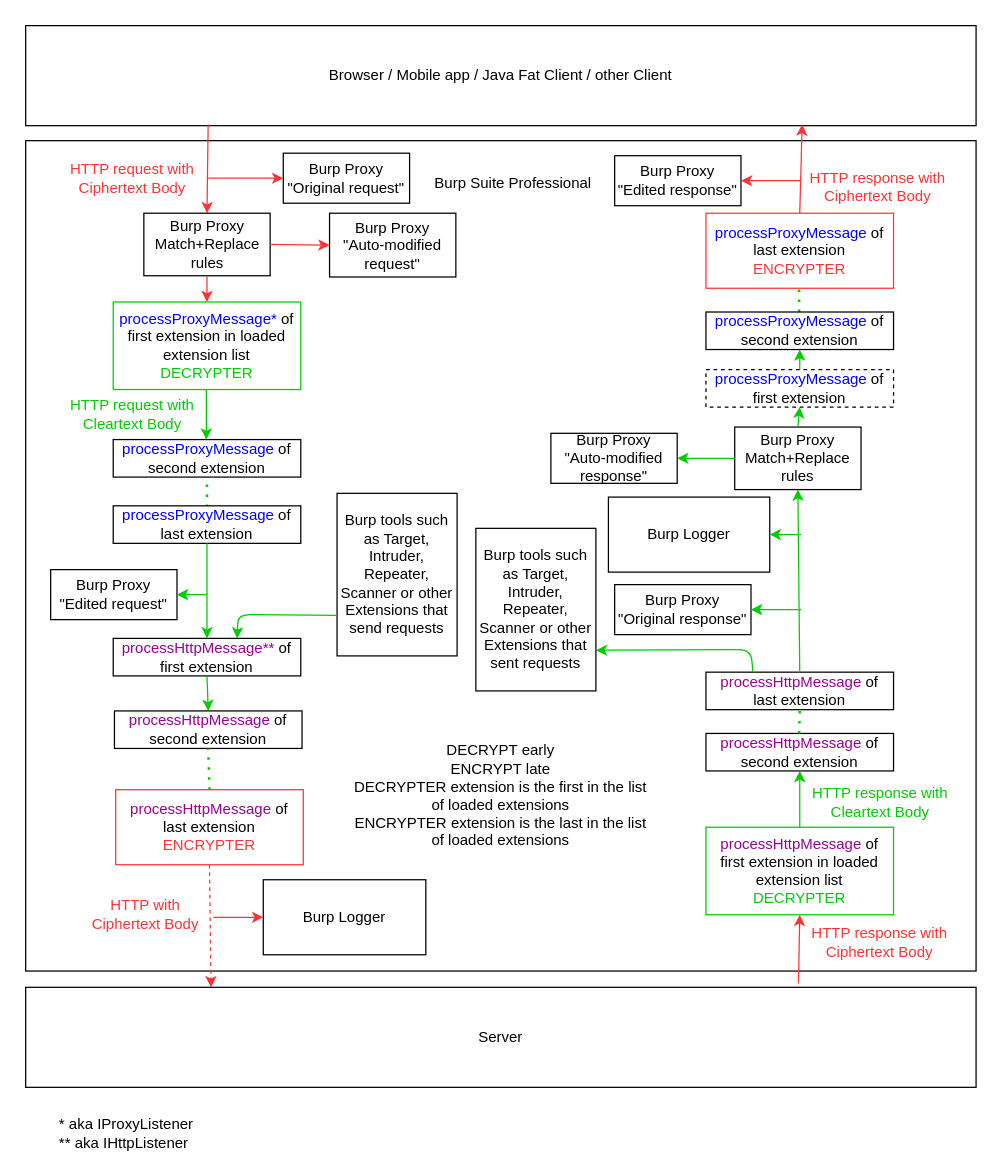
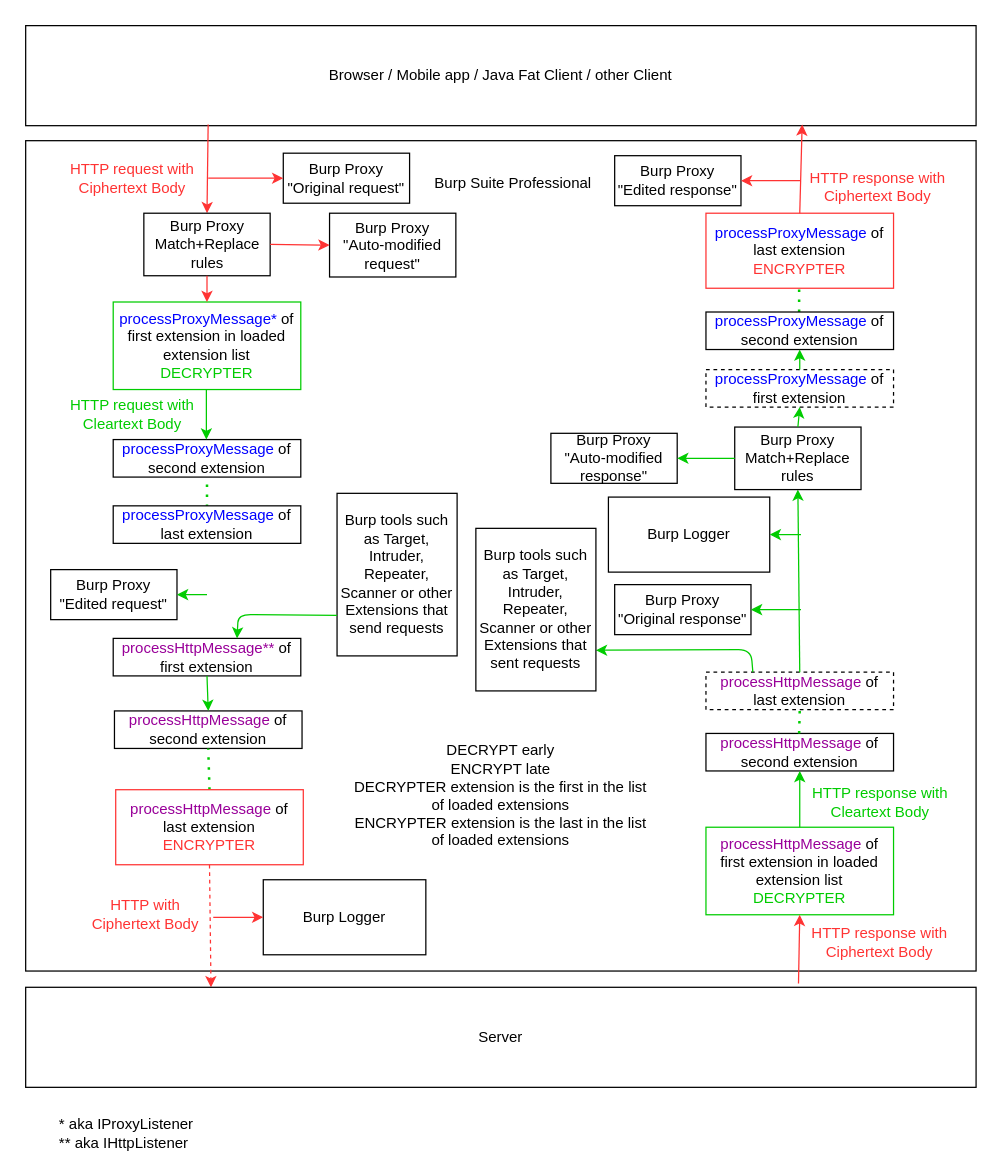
(207, 586) -> none
(799, 691) -> (799, 691)
